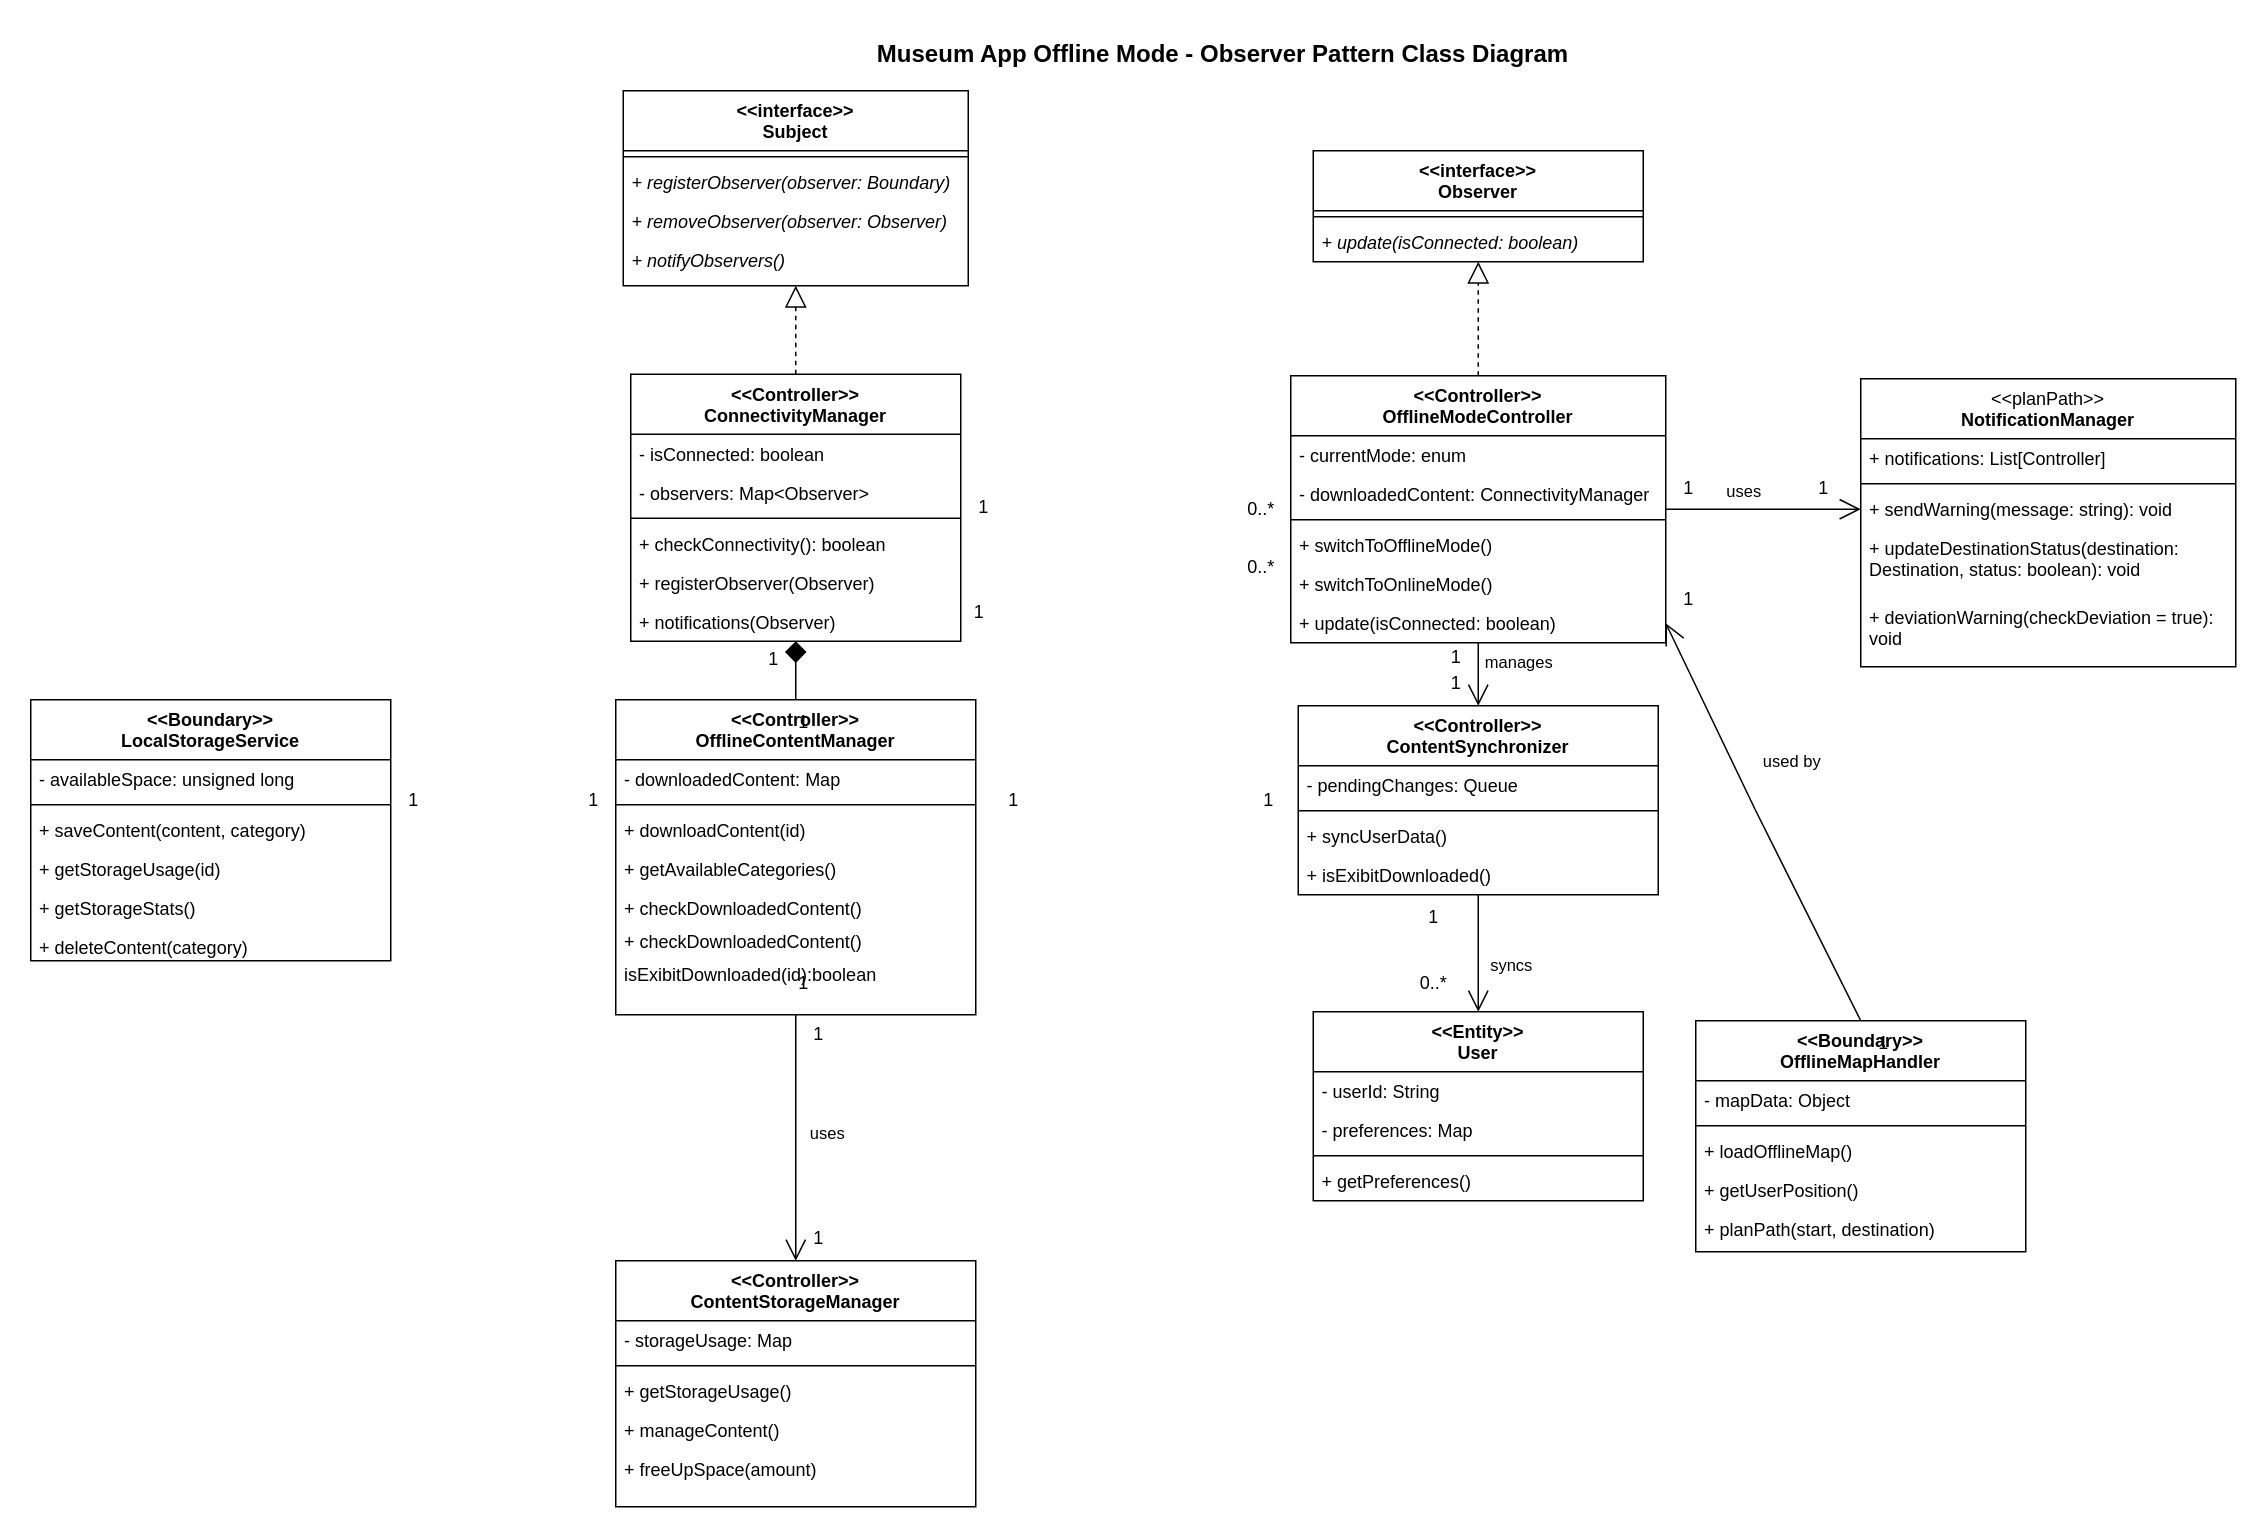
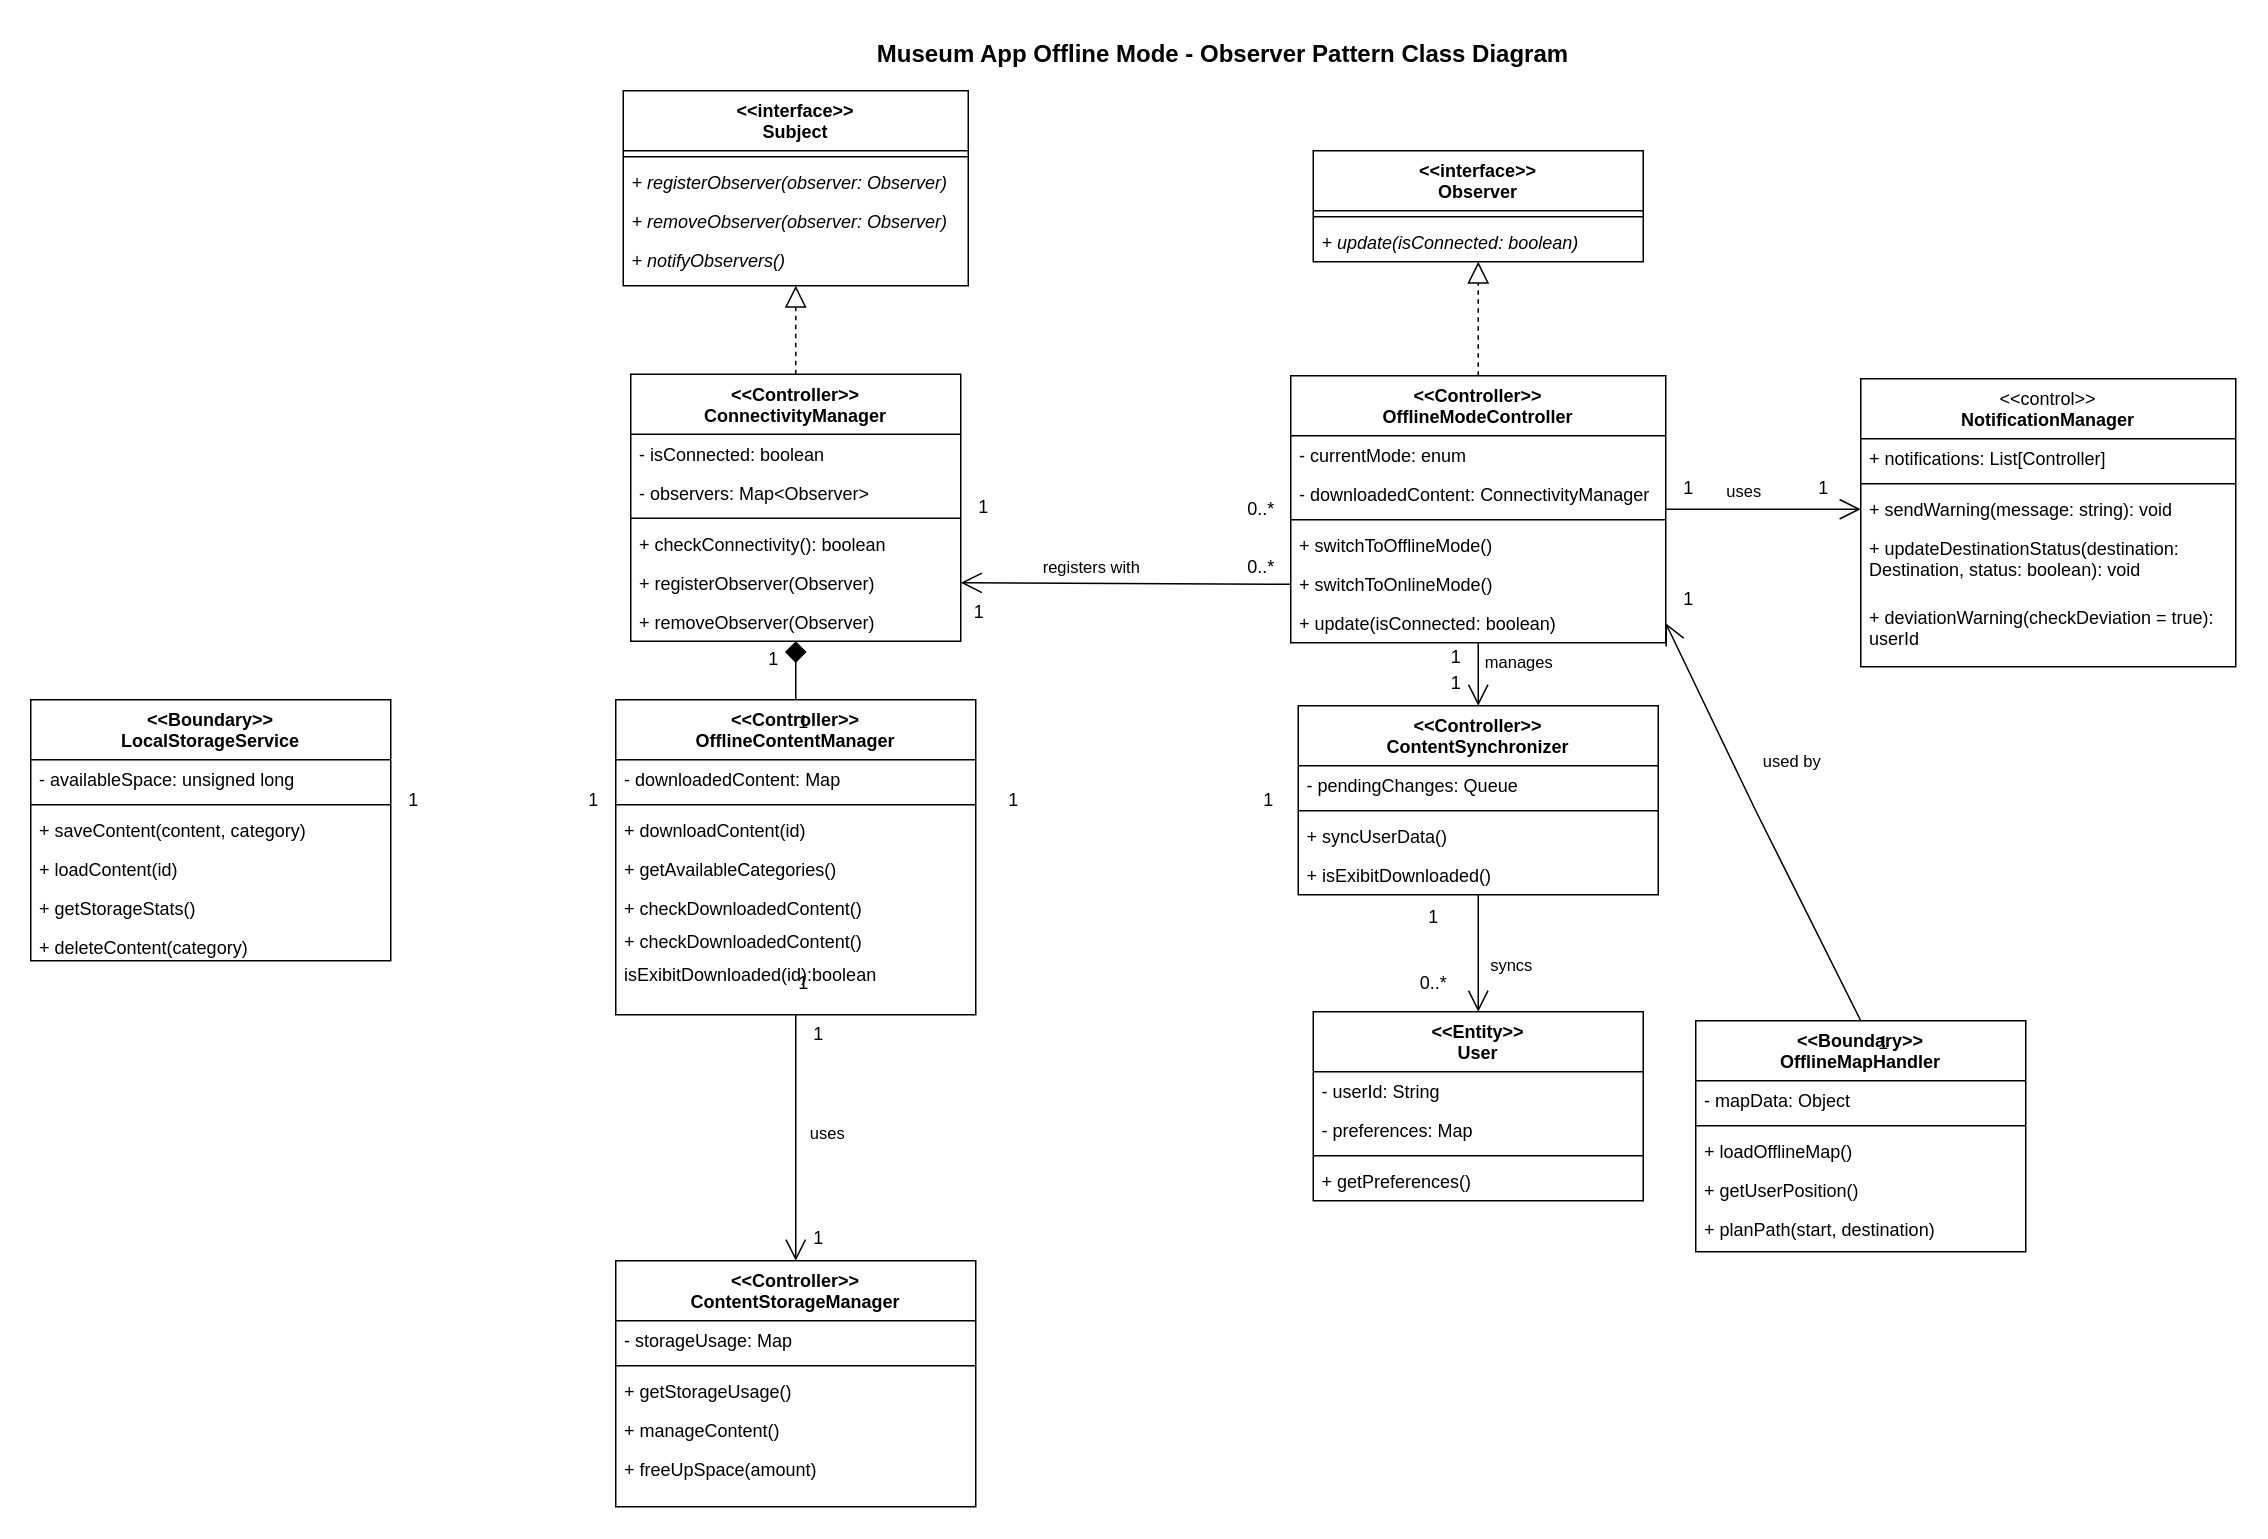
(814, 183) -> (814, 183)
(2048, 411) -> (2048, 411)
none -> (1126, 584)
(756, 623) -> (768, 623)
(2050, 630) -> (2050, 630)
(140, 870) -> (118, 870)
